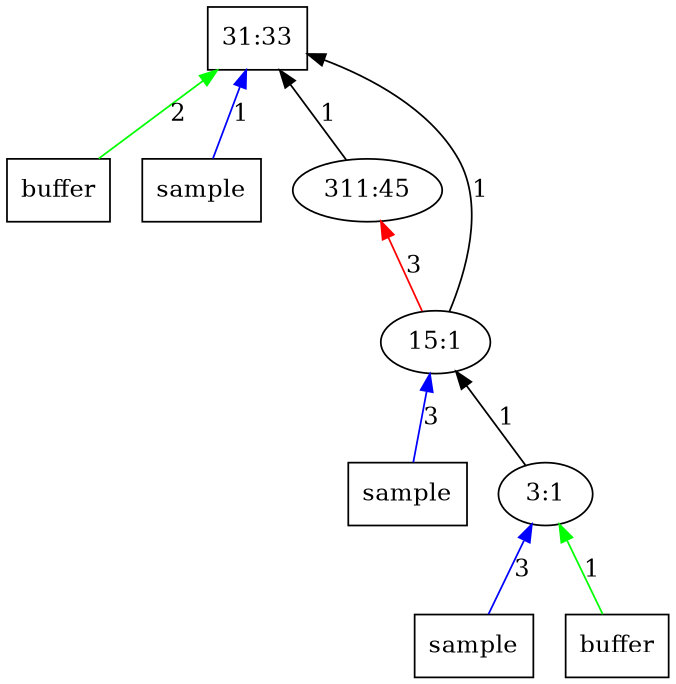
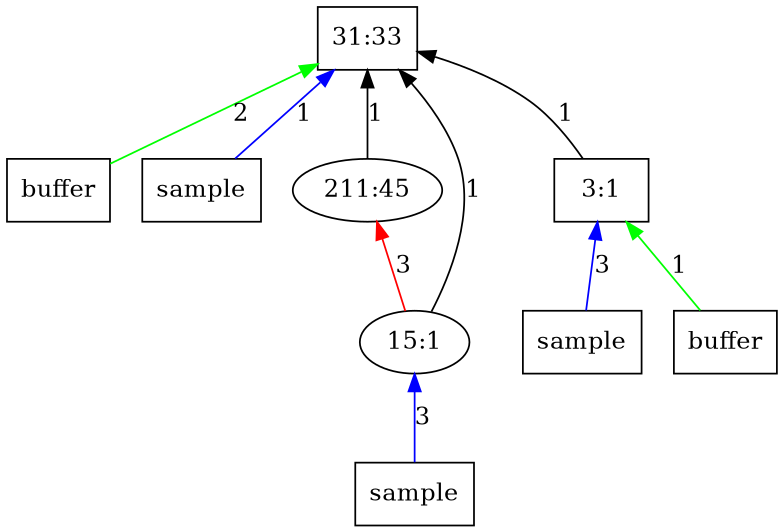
(367, 190) -> (367, 190)
(496, 425) -> (519, 94)
(546, 494) -> (601, 190)
